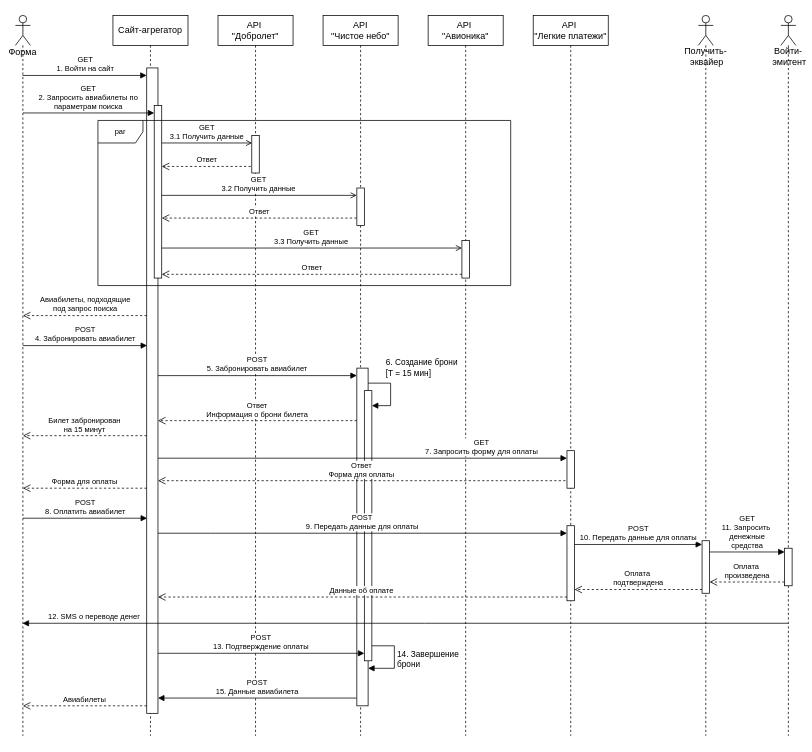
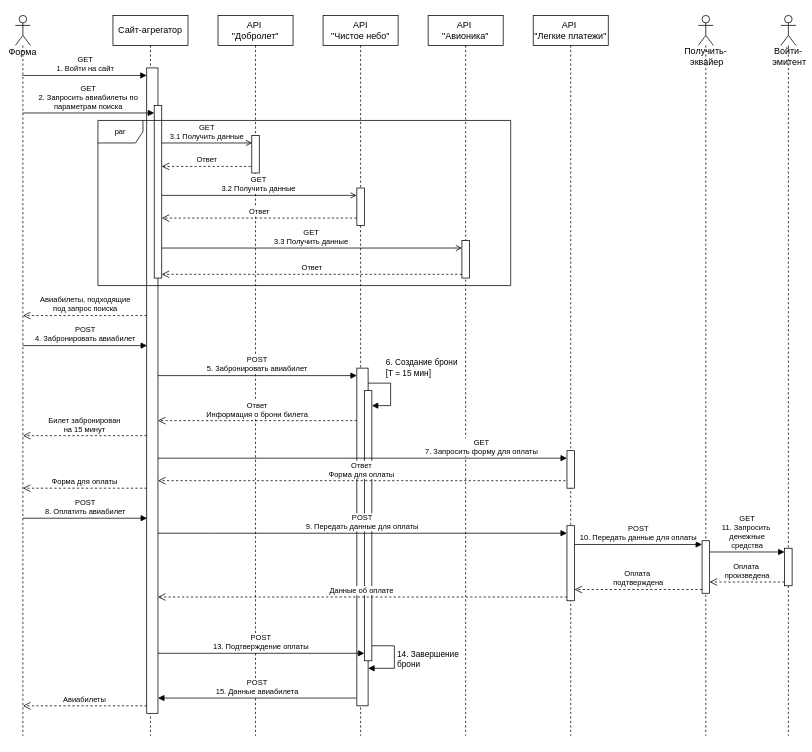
(408, 623) -> none
